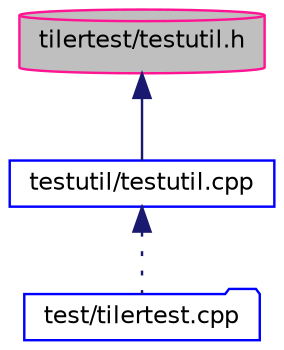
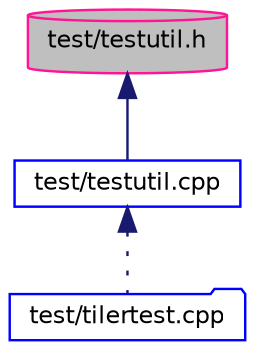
(142, 41) -> (127, 41)
(142, 184) -> (127, 184)
